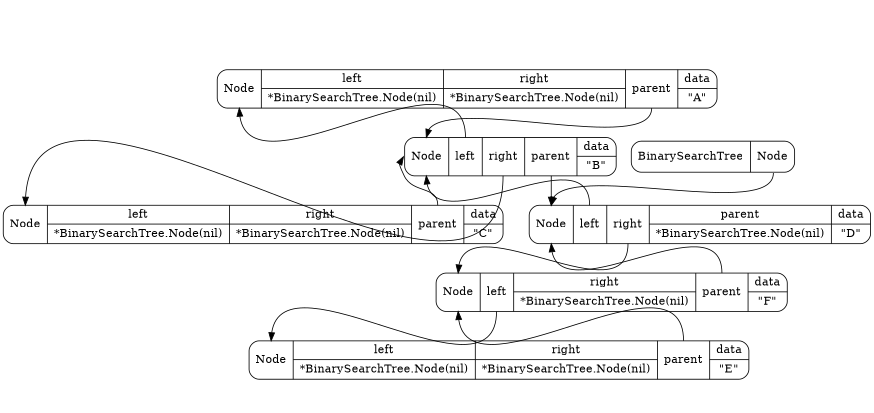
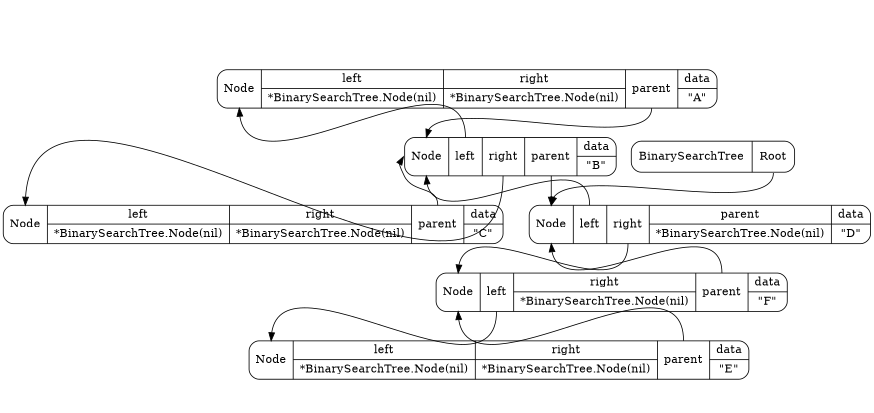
(773, 156) -> (773, 156)
